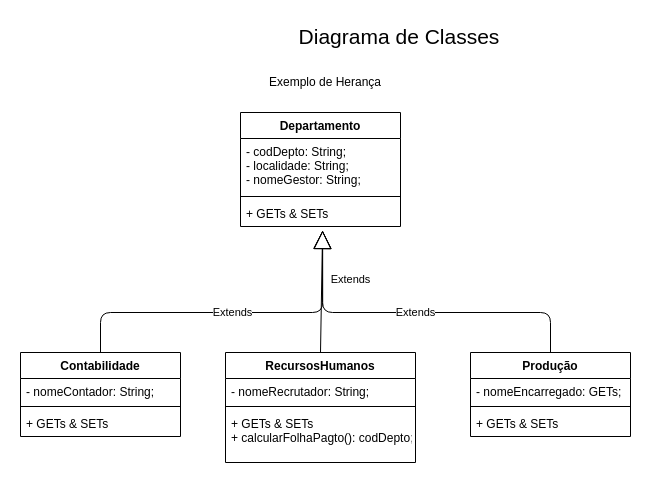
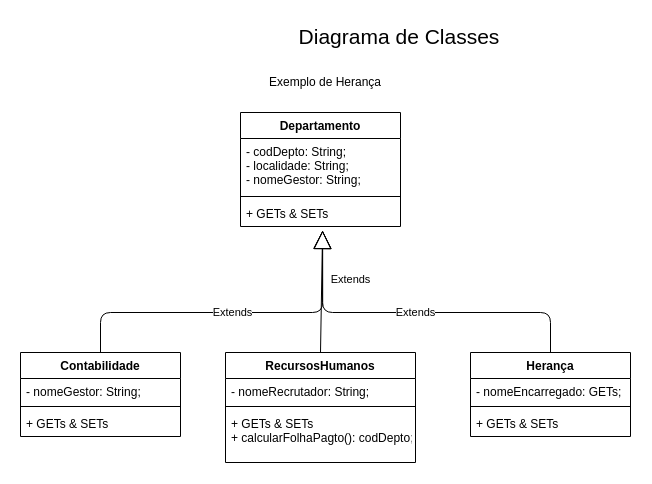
(550, 366) -> (550, 366)
(95, 392) -> (89, 392)
